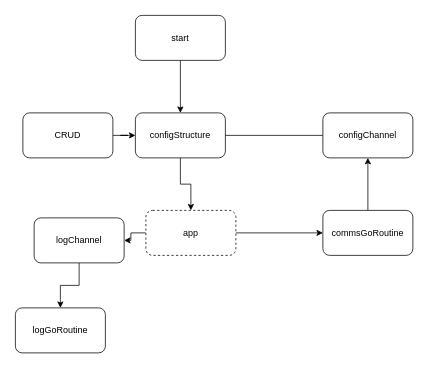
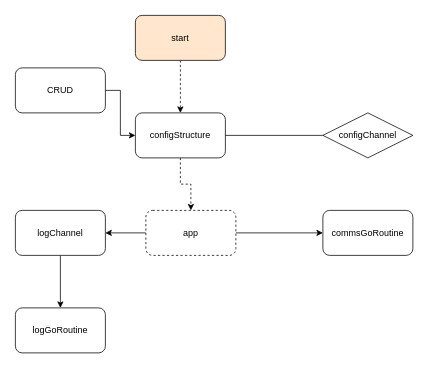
(180, 38) -> (180, 38)
(180, 84) -> (180, 84)
(68, 135) -> (60, 90)
(368, 135) -> (368, 135)
(368, 164) -> none
(182, 184) -> (182, 184)
(79, 240) -> (60, 233)
